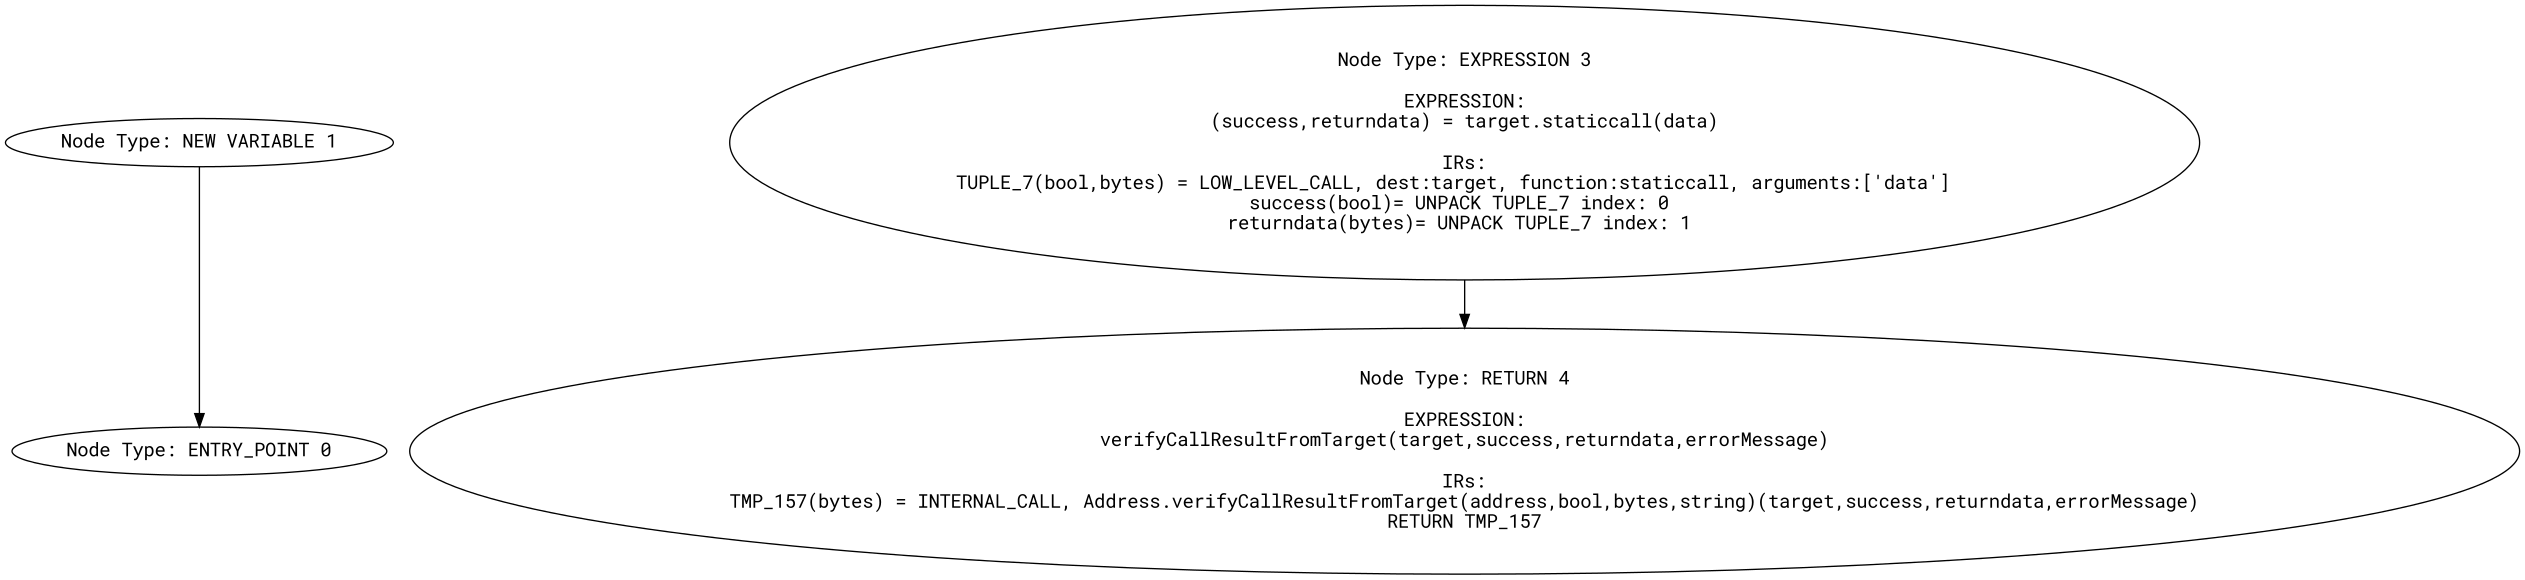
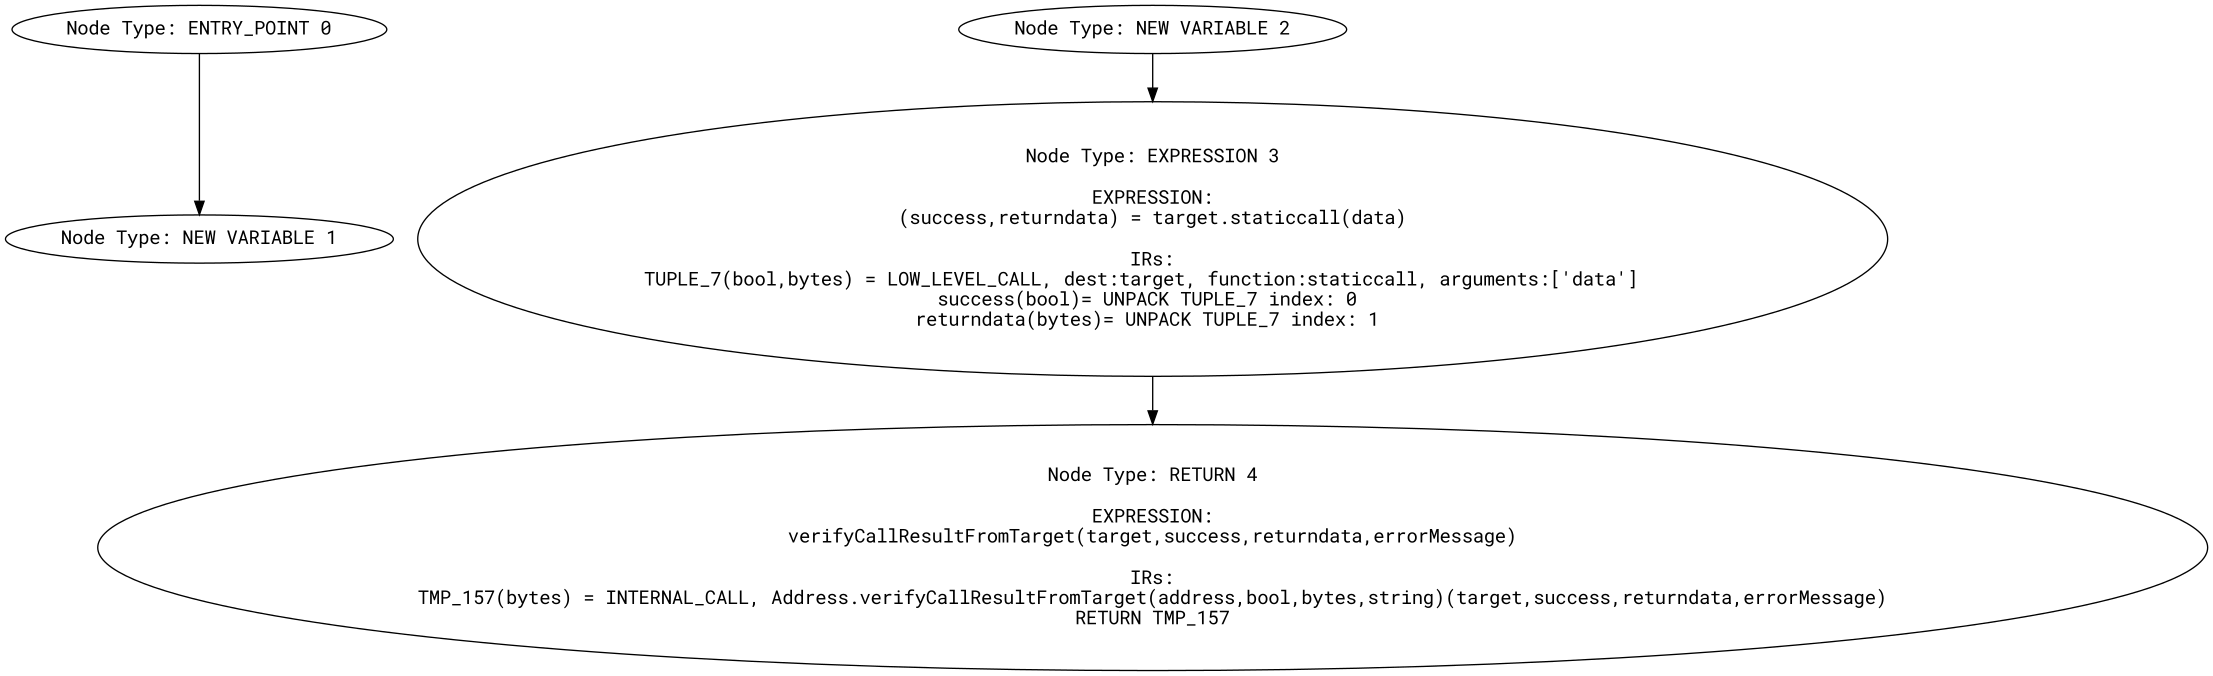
none -> (1153, 29)
(199, 290) -> (199, 127)
